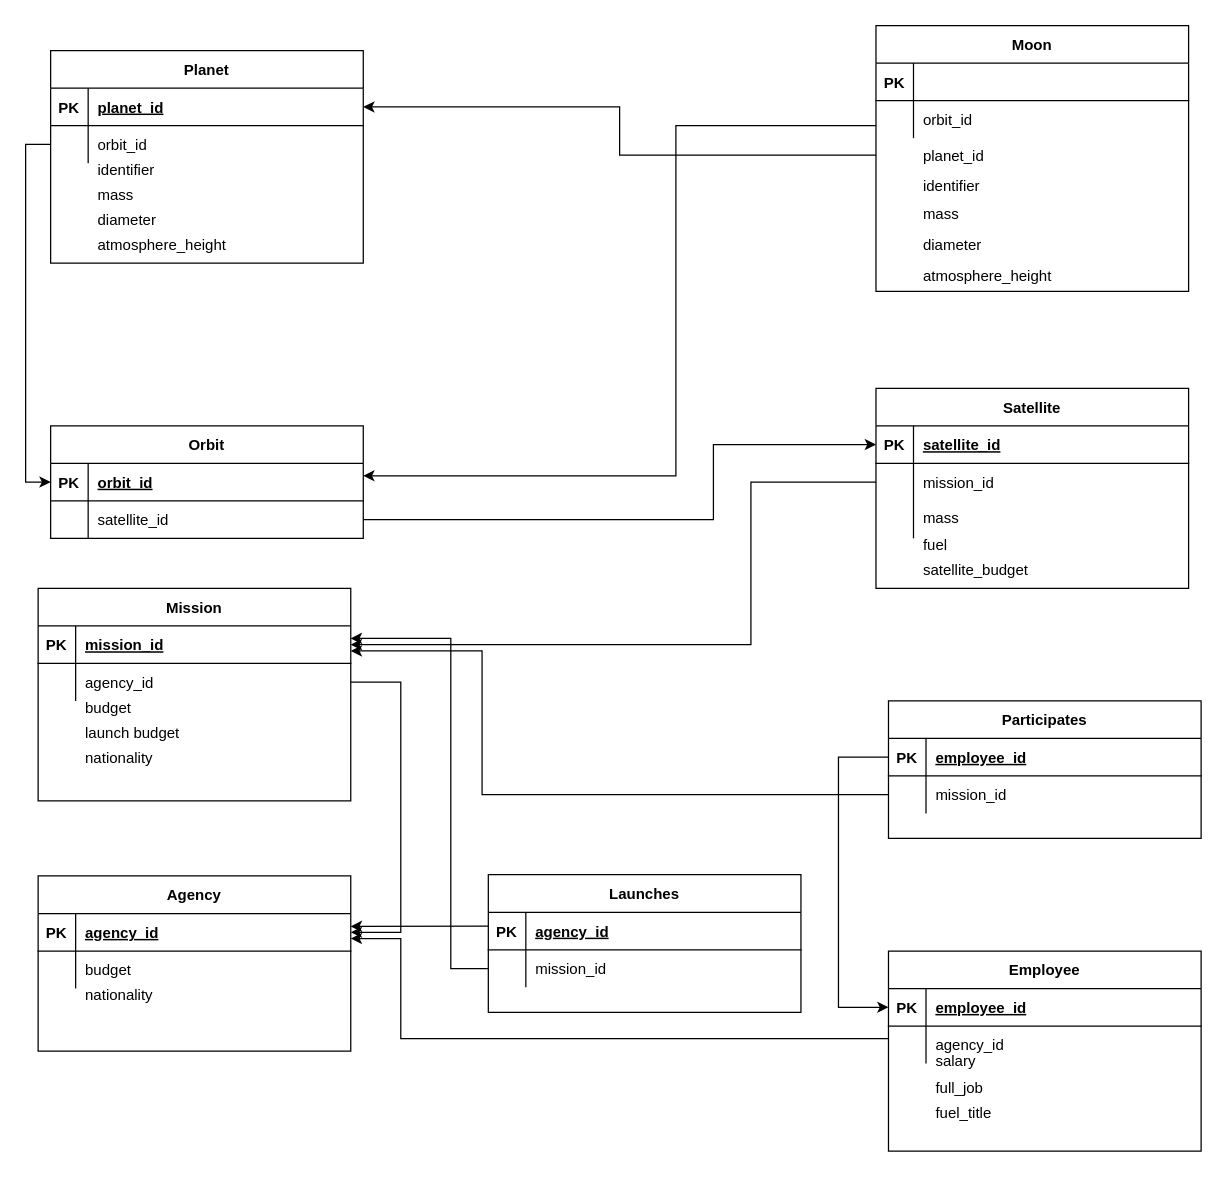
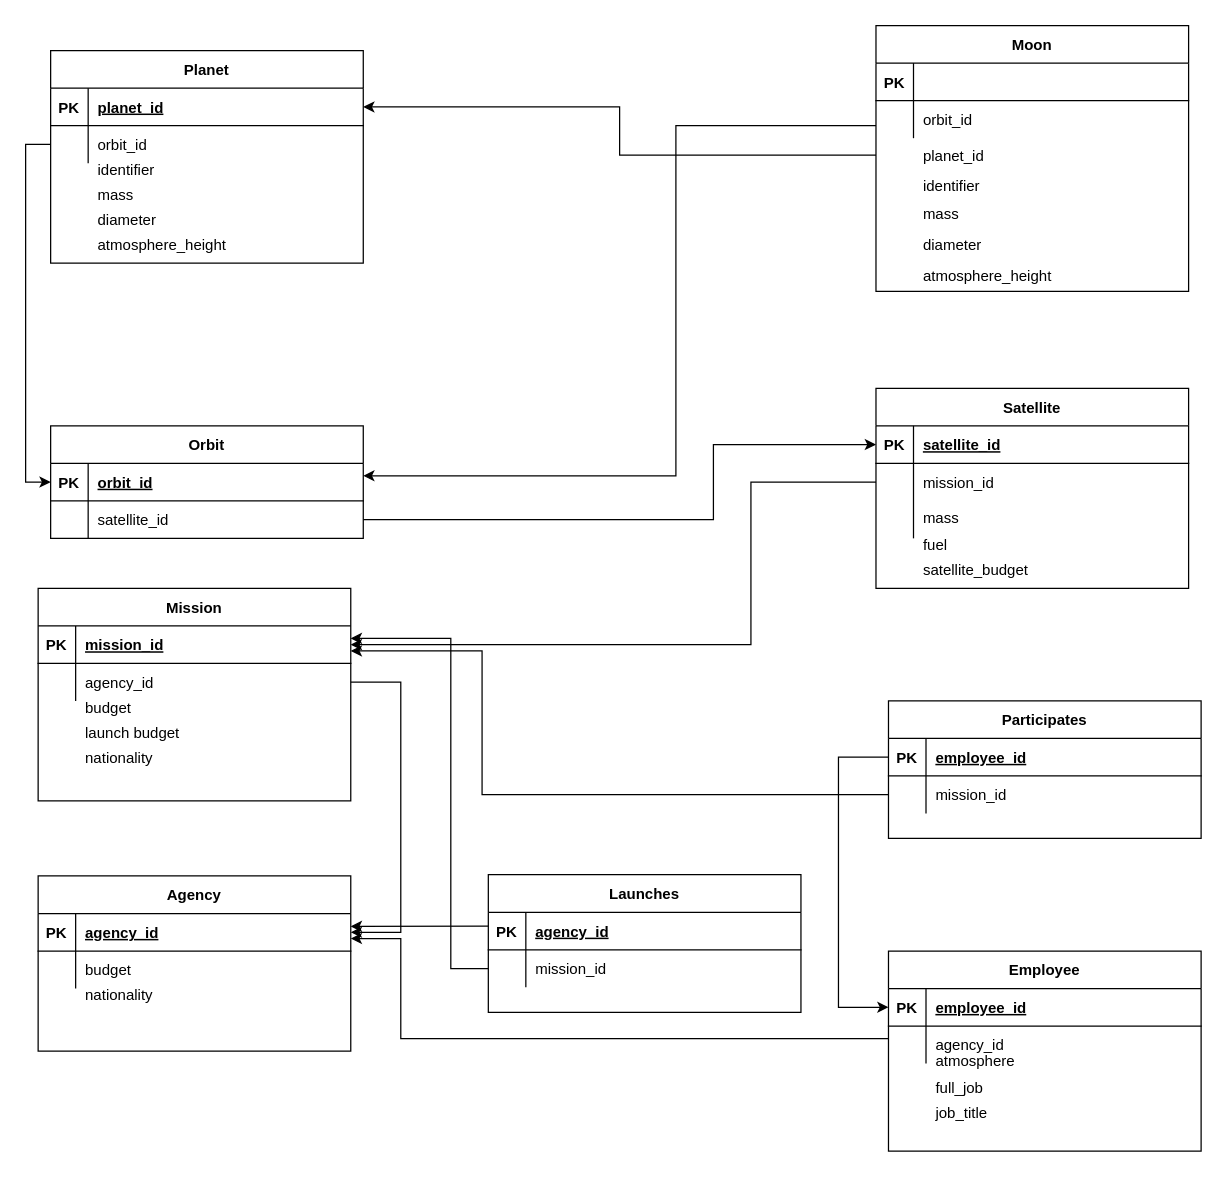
(958, 1061) -> (977, 1061)
(971, 1113) -> (969, 1113)
